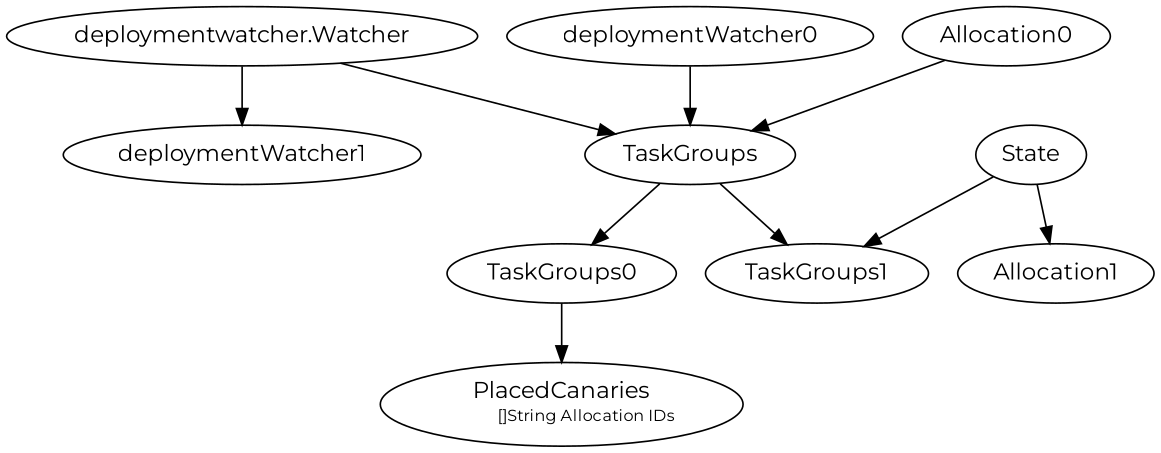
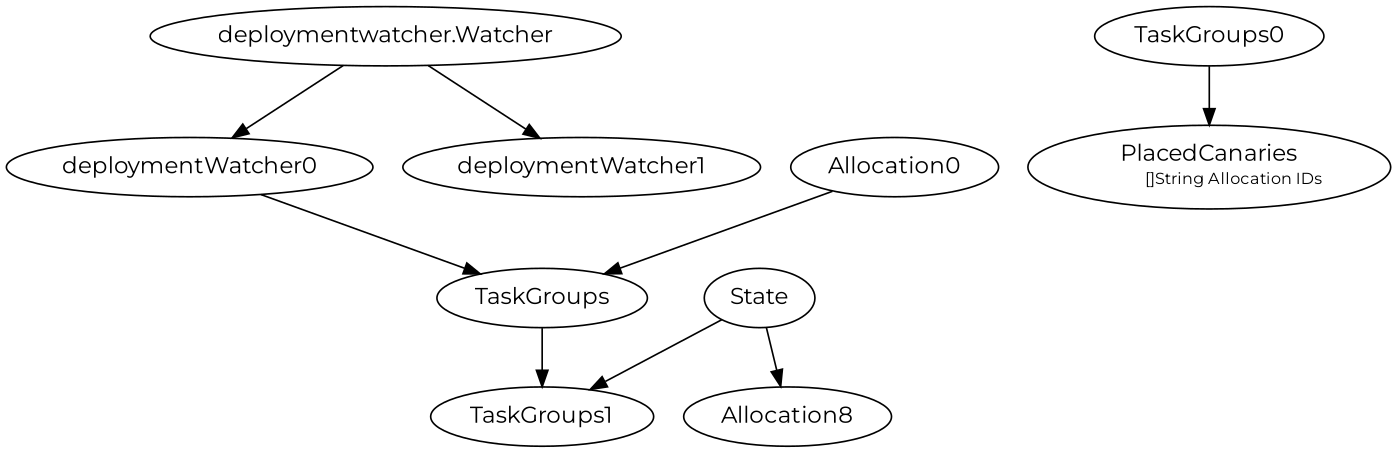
(470, 96) -> (295, 97)
(632, 209) -> none
(1056, 273) -> (788, 417)
